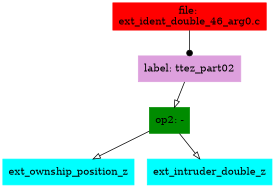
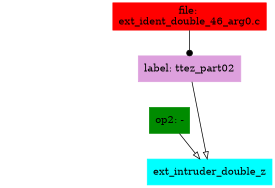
(181, 91) -> (199, 117)
(68, 172) -> none
